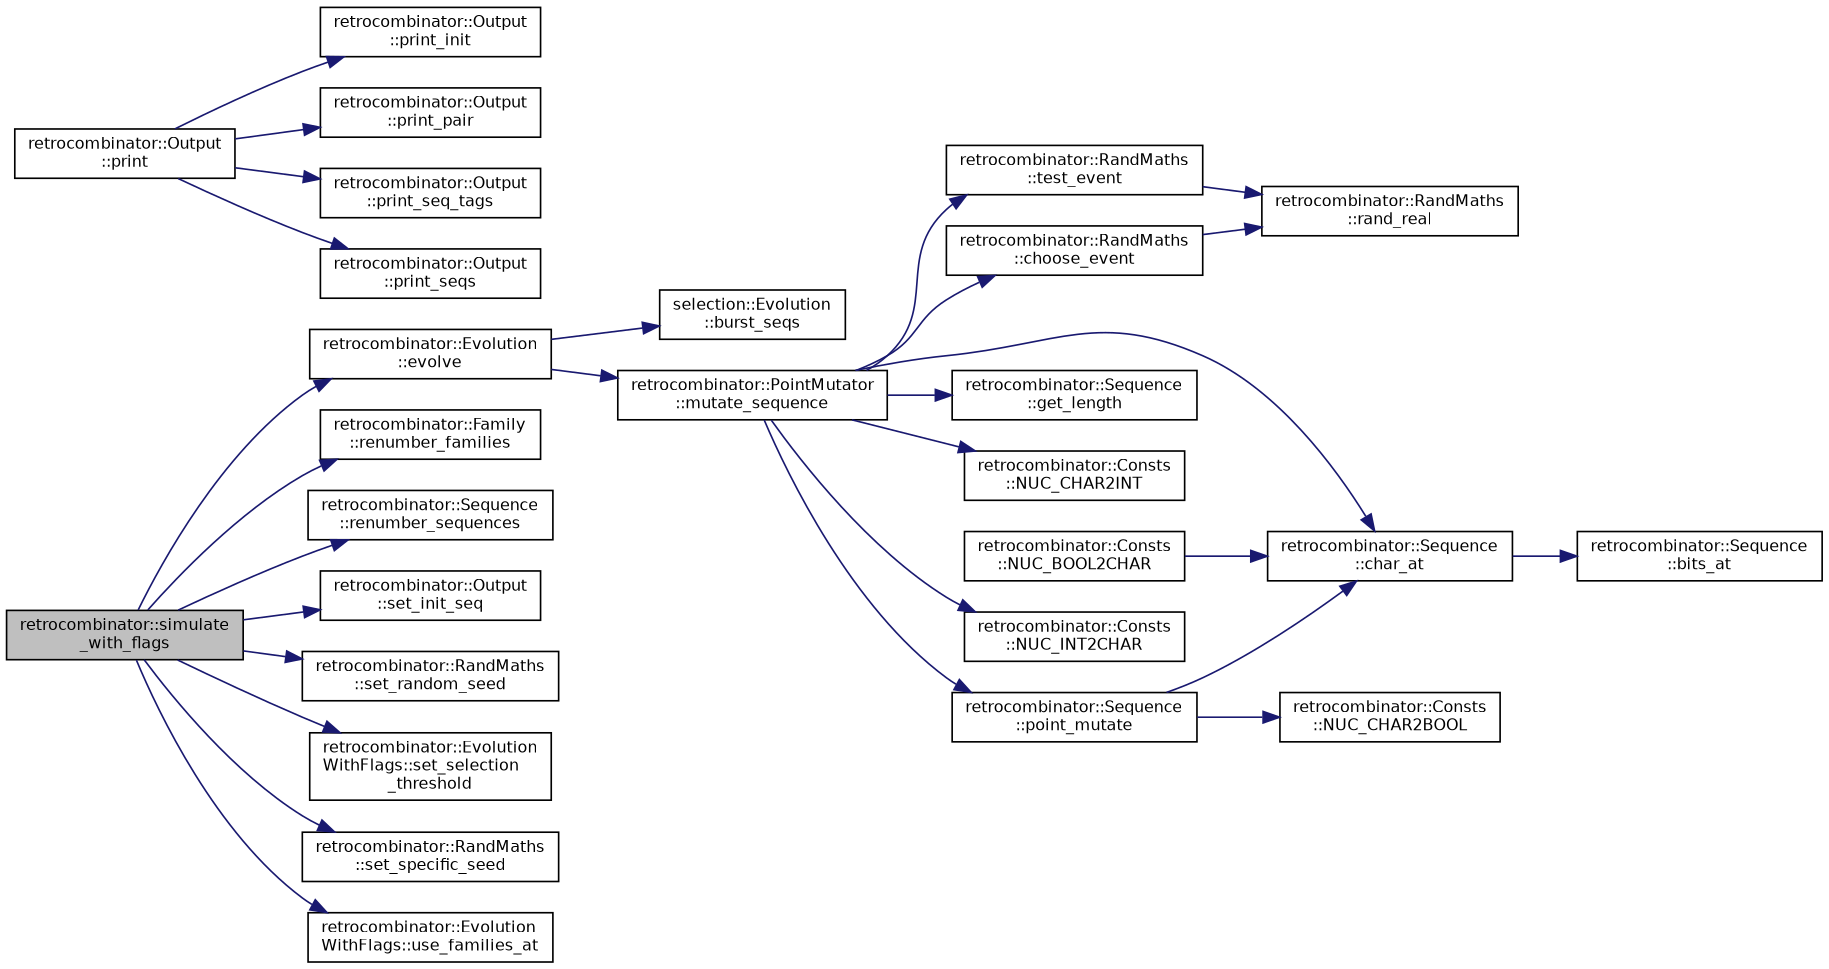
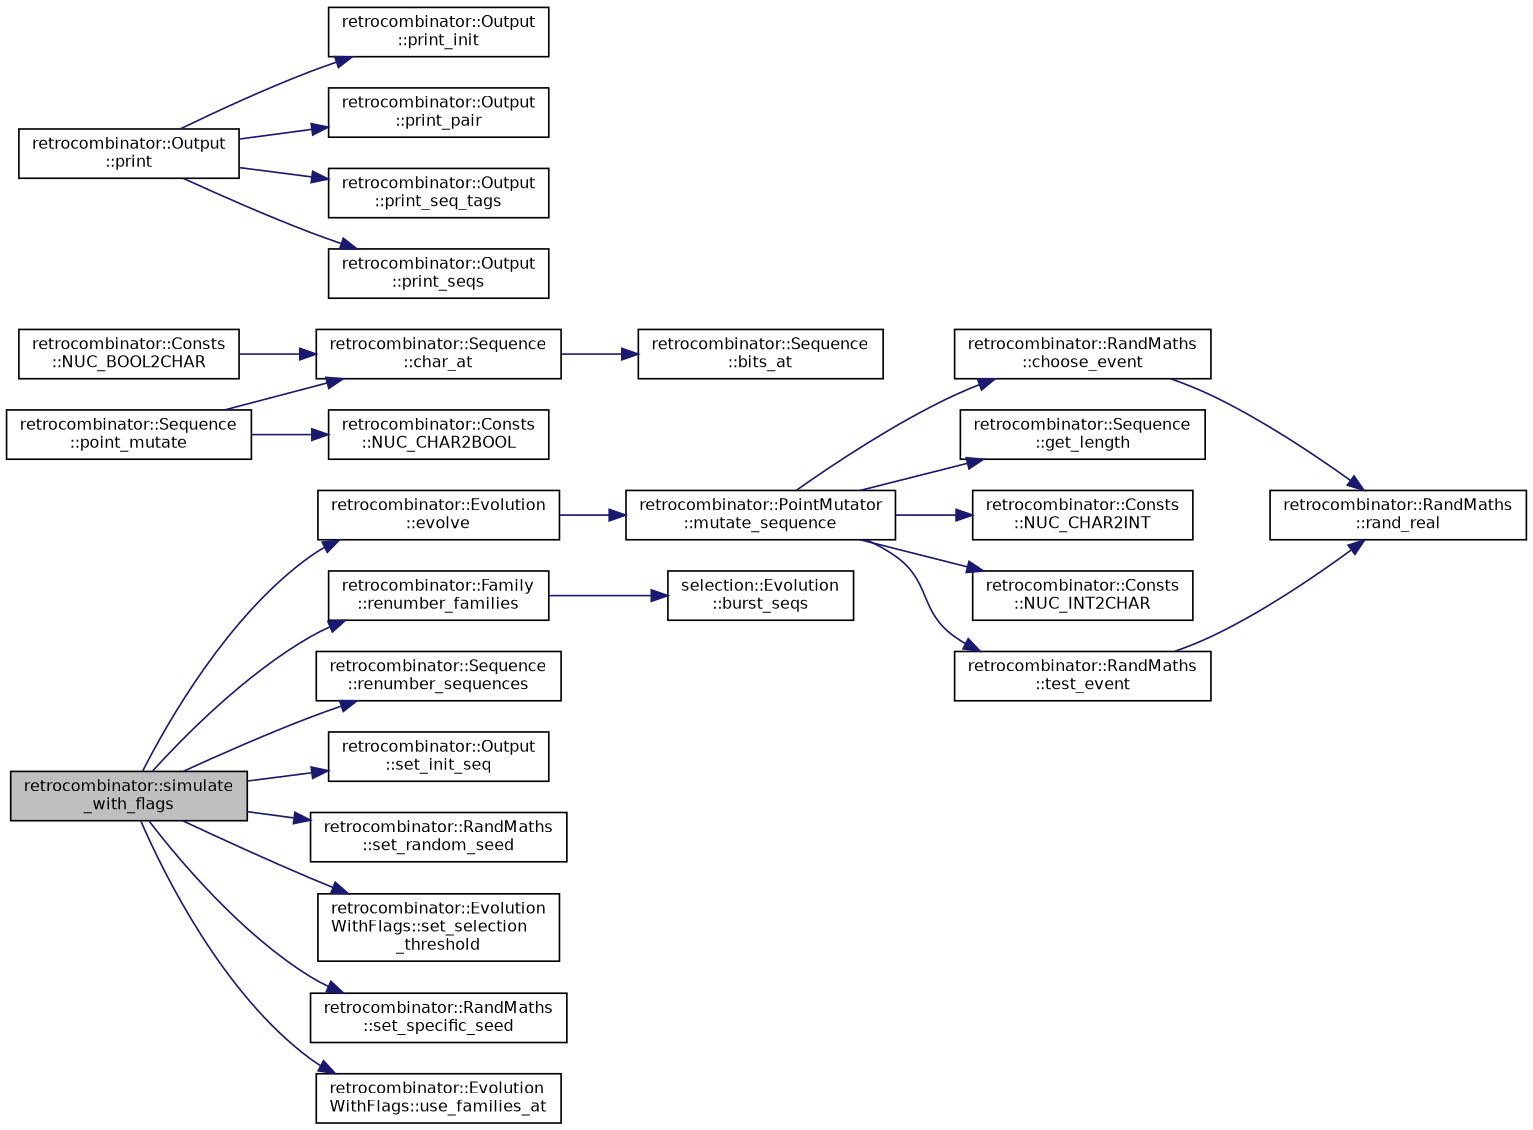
(597, 334) -> (600, 596)
(1145, 337) -> none
(843, 565) -> none
